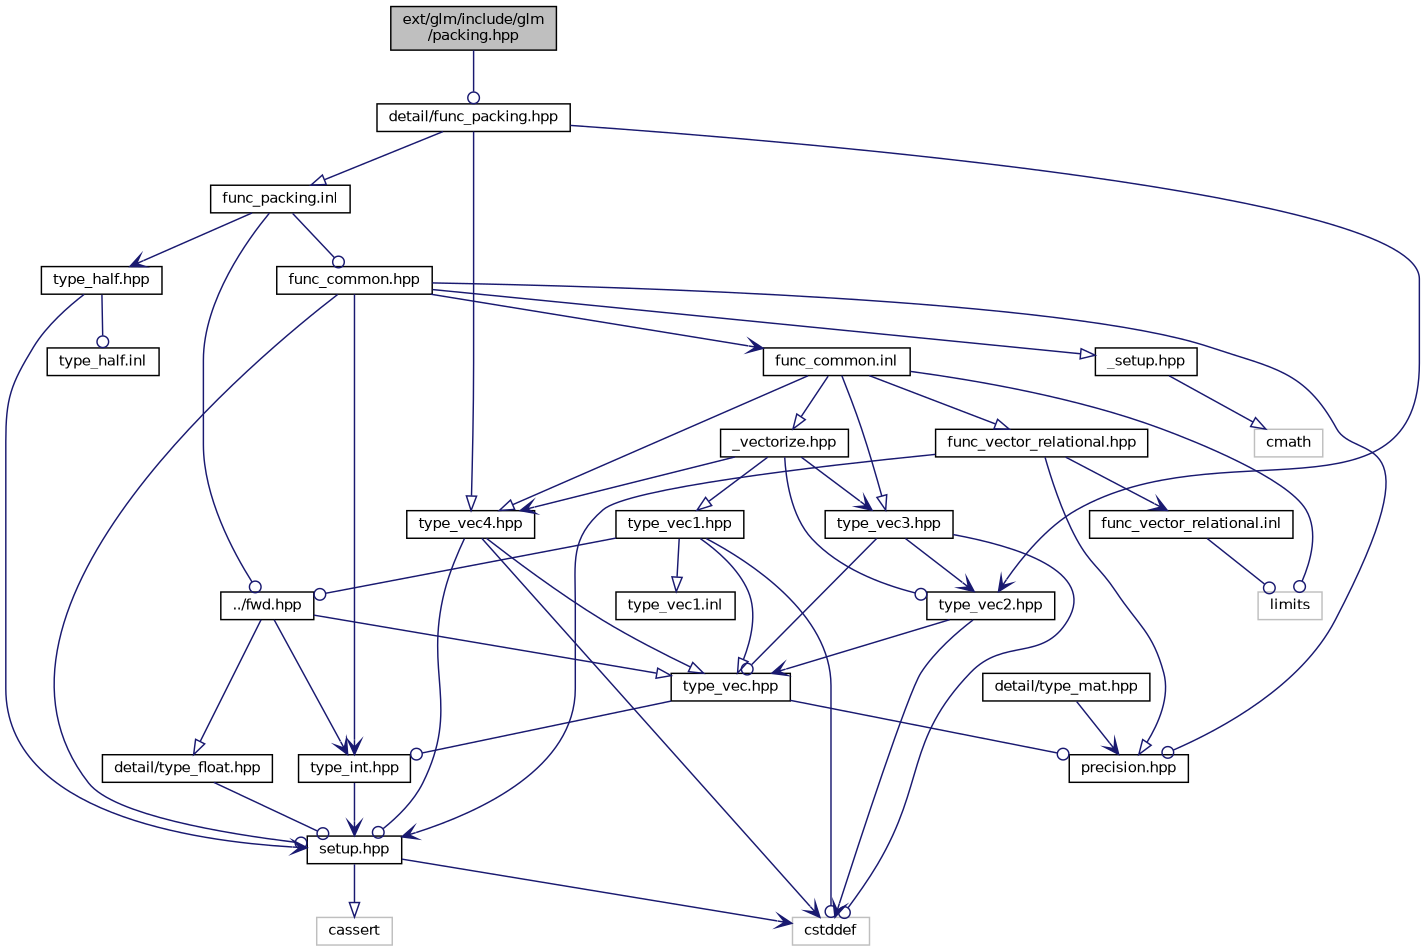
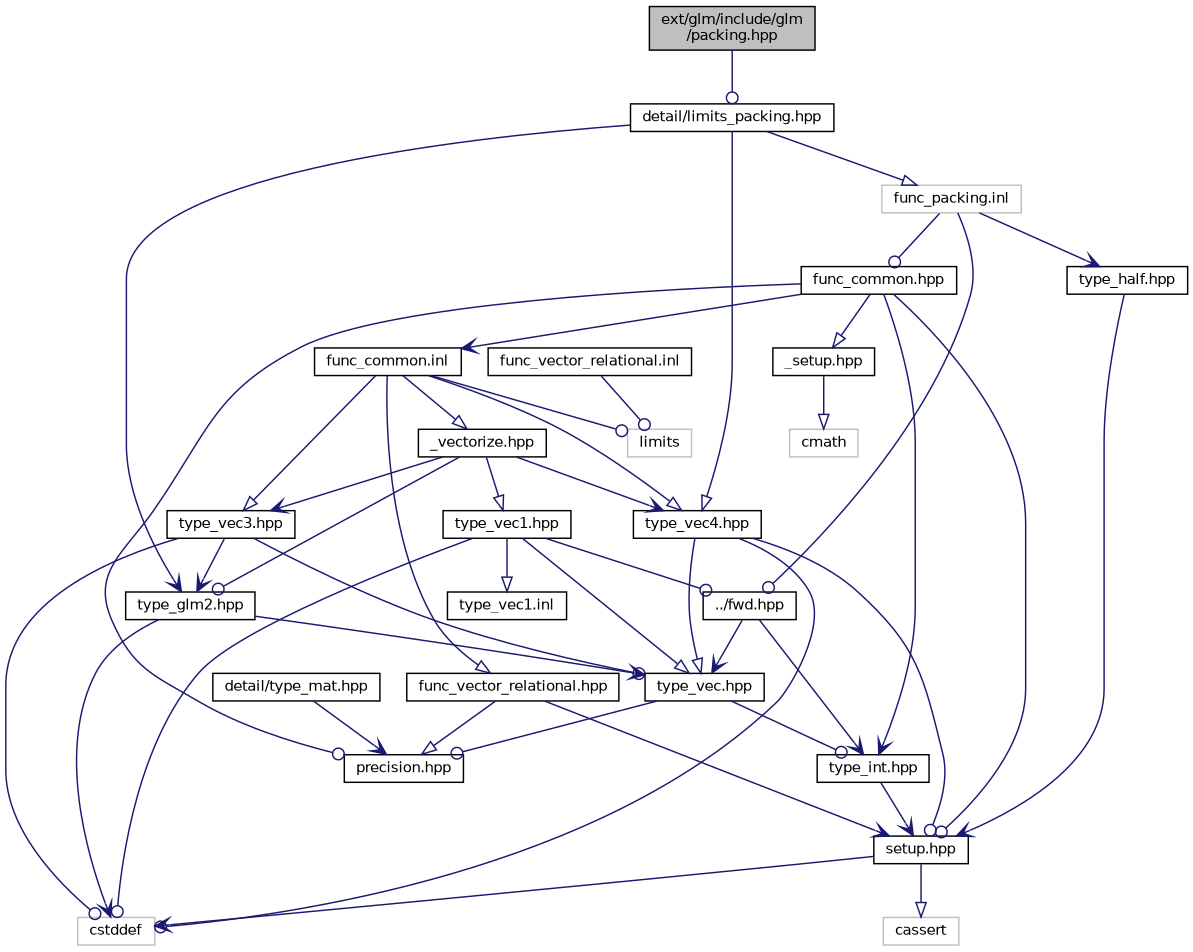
(474, 118) -> (732, 118)
(280, 199) -> (952, 199)
(103, 362) -> none
(1110, 480) -> none
(991, 606) -> (190, 606)
(485, 644) -> (731, 640)
(646, 722) -> (588, 823)
(187, 769) -> none
